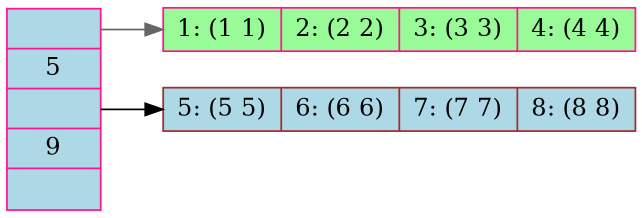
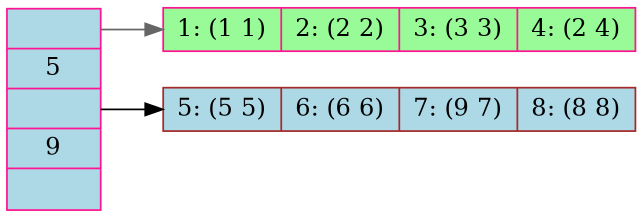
(576, 29) -> (576, 29)
(458, 109) -> (458, 109)
